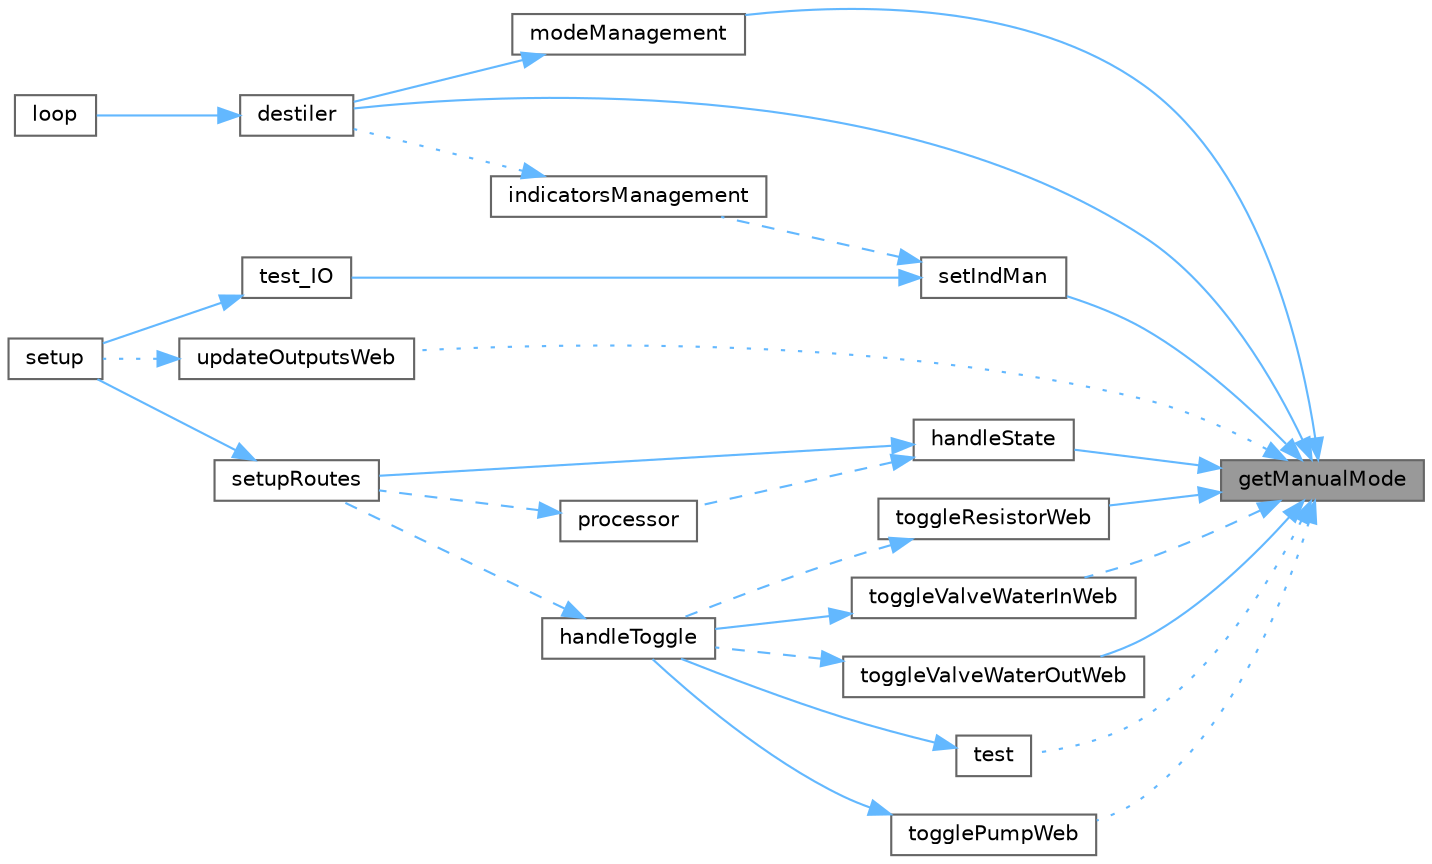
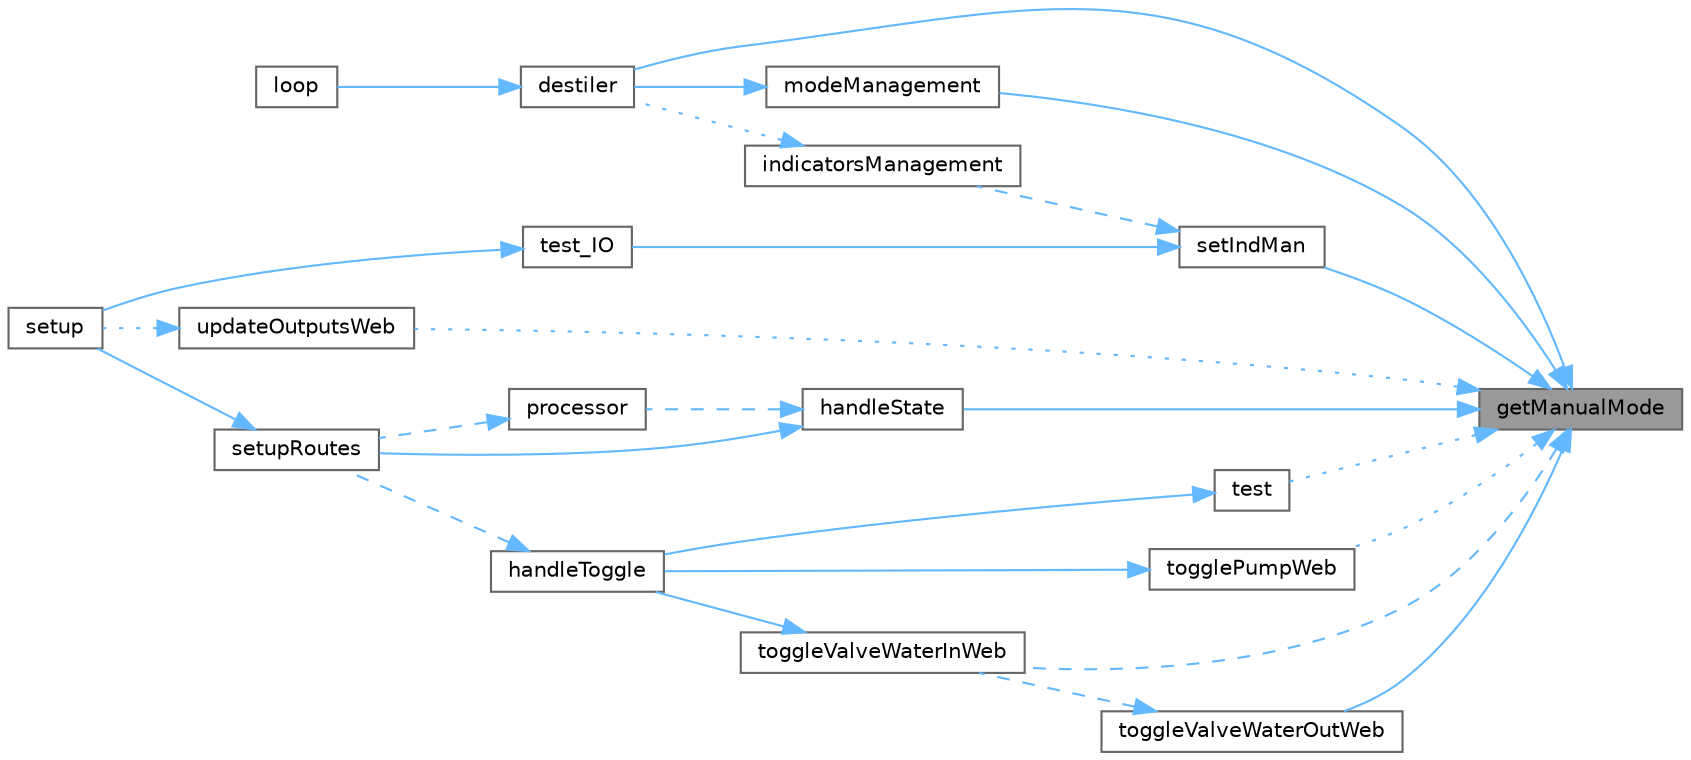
(994, 519) -> none
(768, 653) -> (1057, 690)
